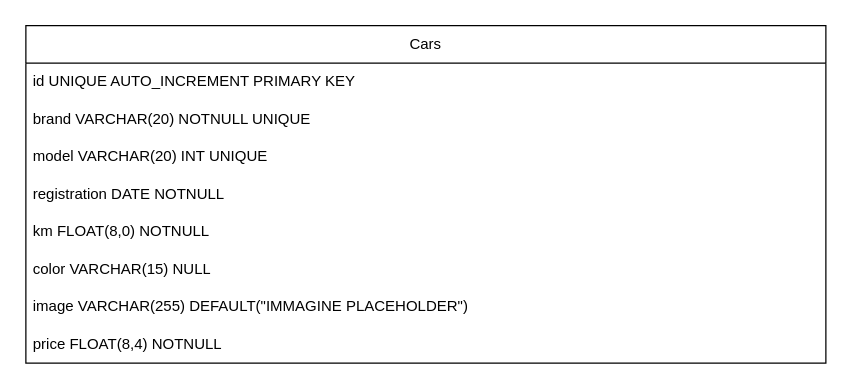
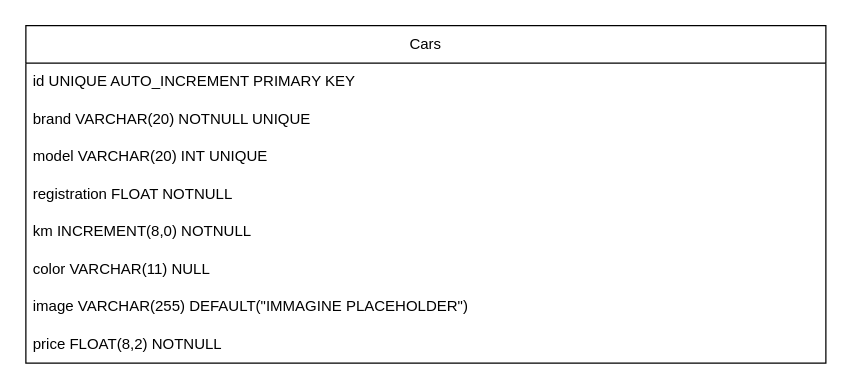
(130, 194) -> (135, 194)
(115, 232) -> (132, 232)
(120, 269) -> (120, 269)
(126, 344) -> (126, 344)
